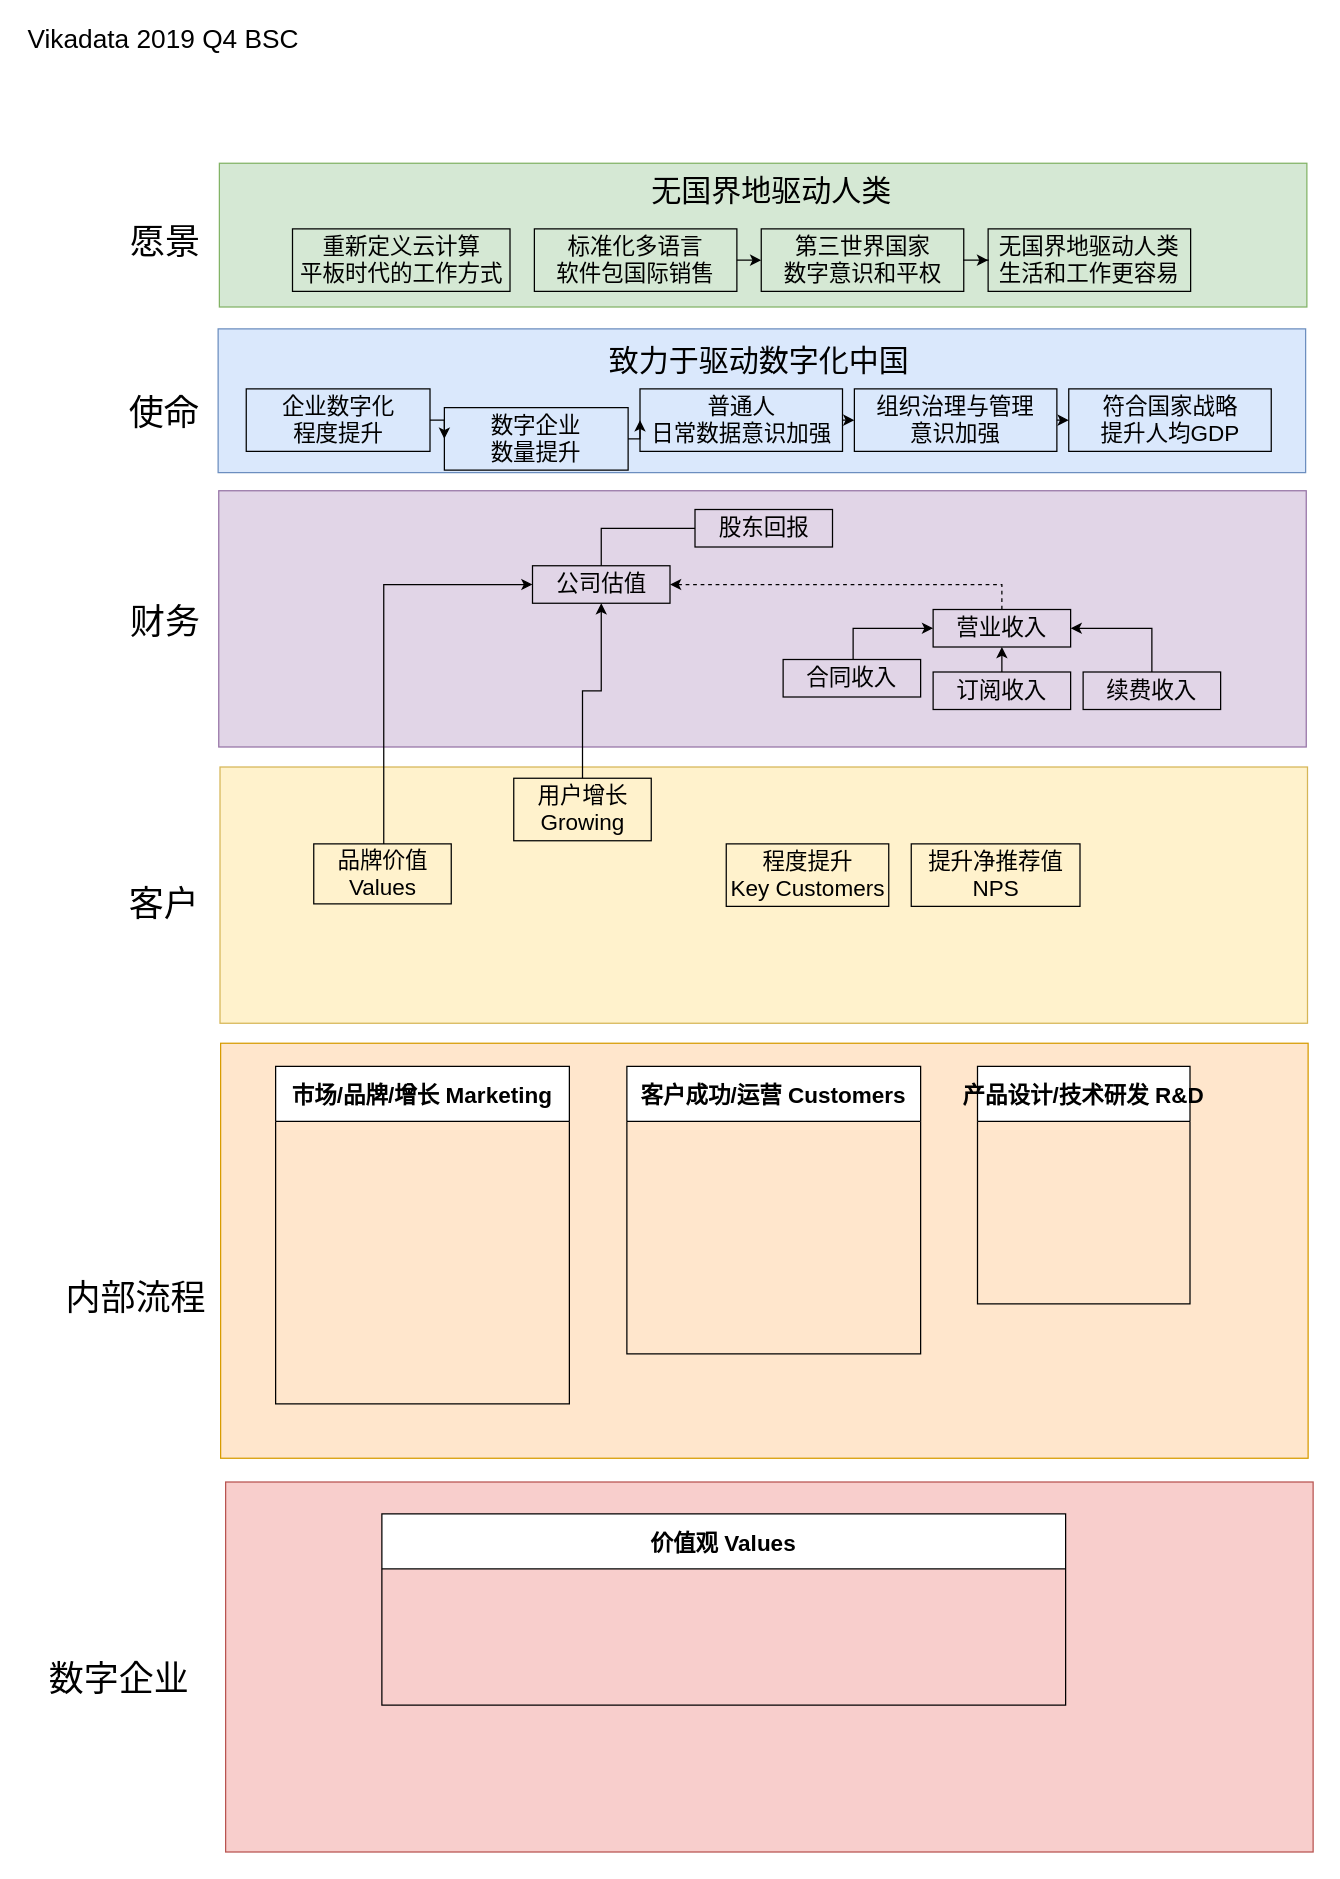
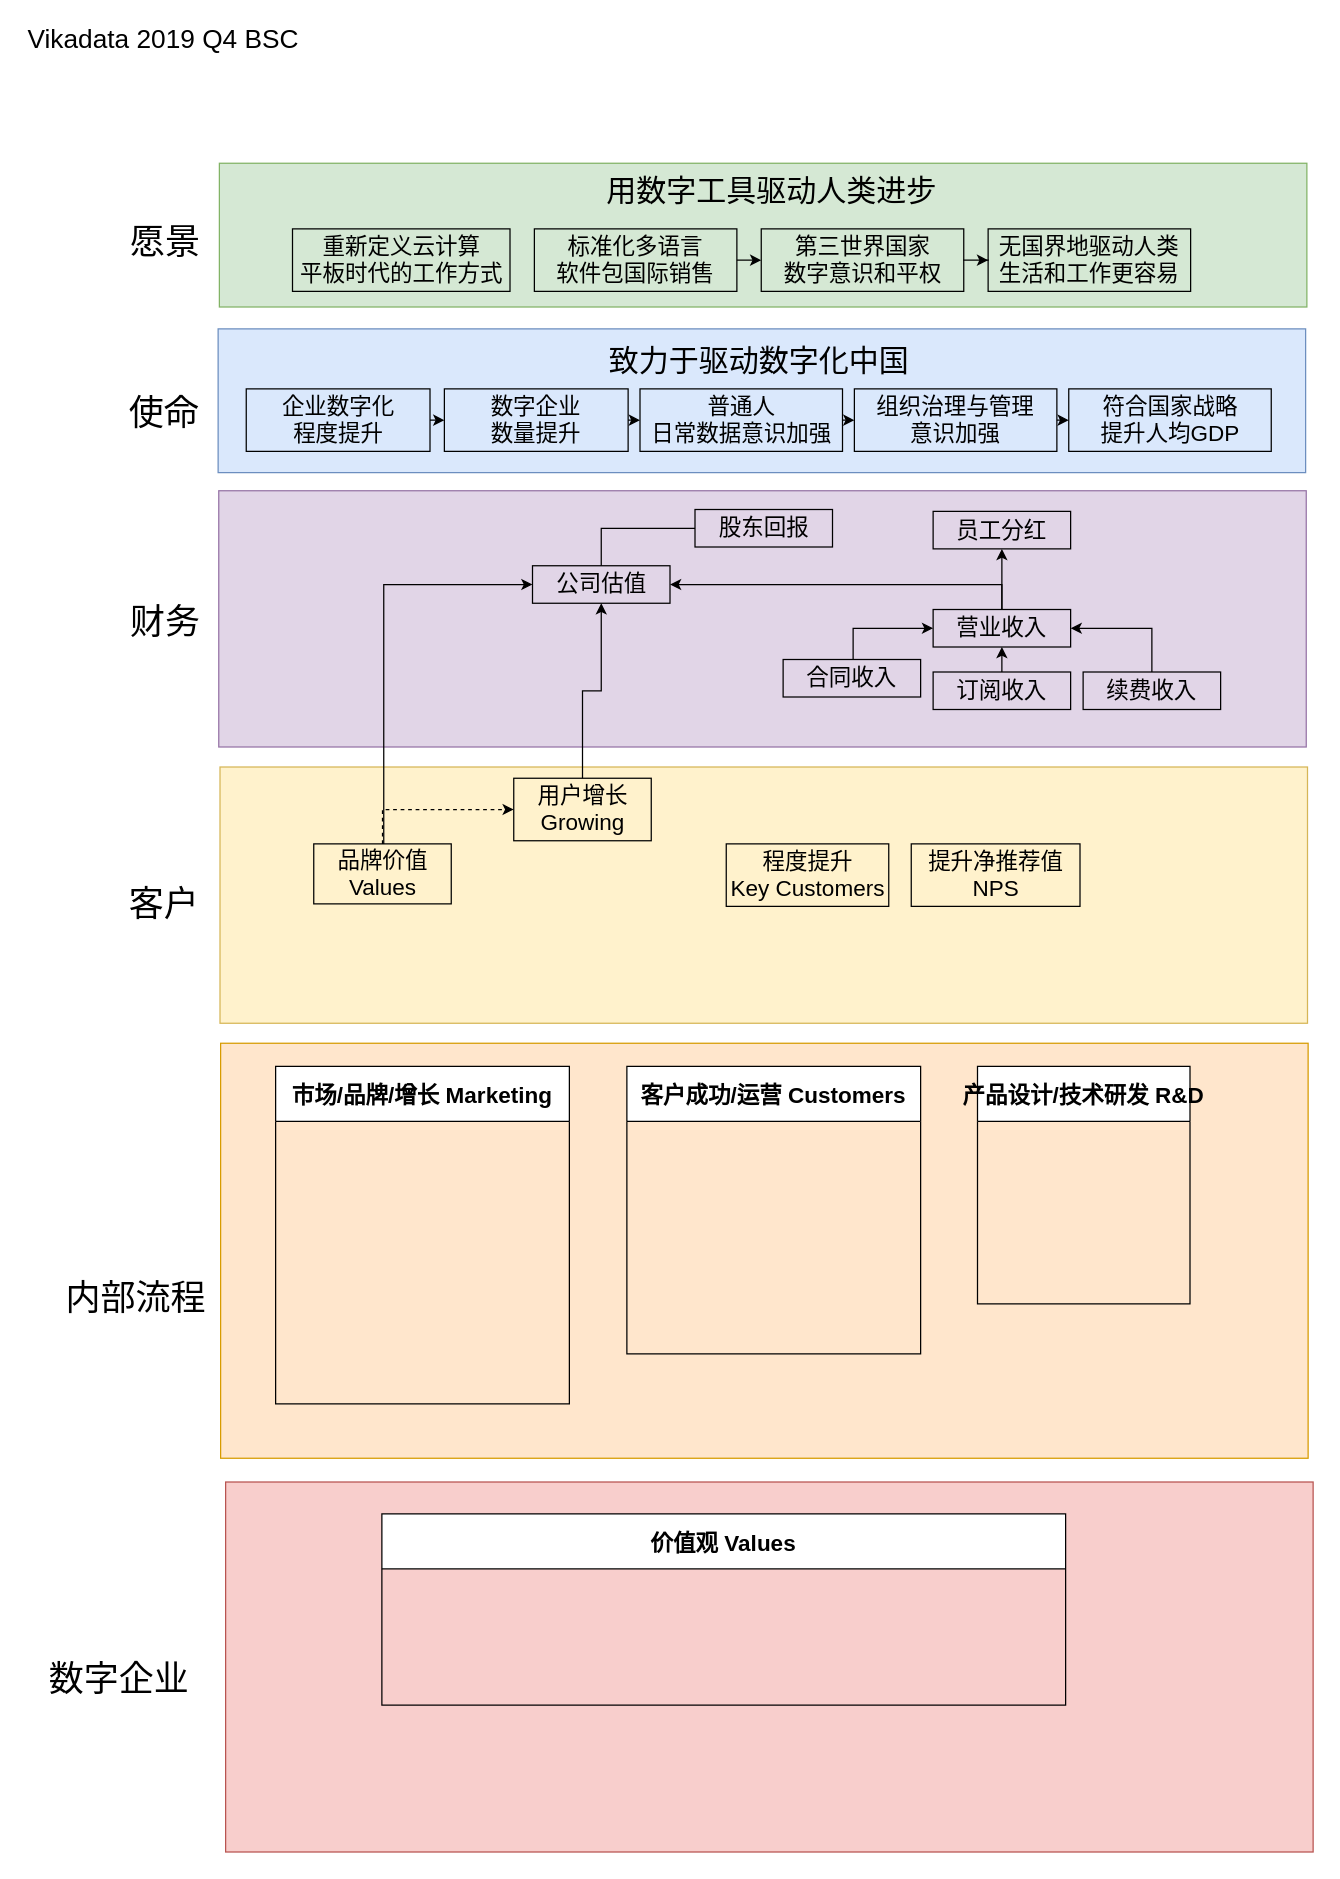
(772, 192) -> (772, 192)
(536, 439) -> (536, 420)
none -> (1002, 530)
none -> (1002, 570)
(839, 584) -> (839, 584)
none -> (445, 809)
